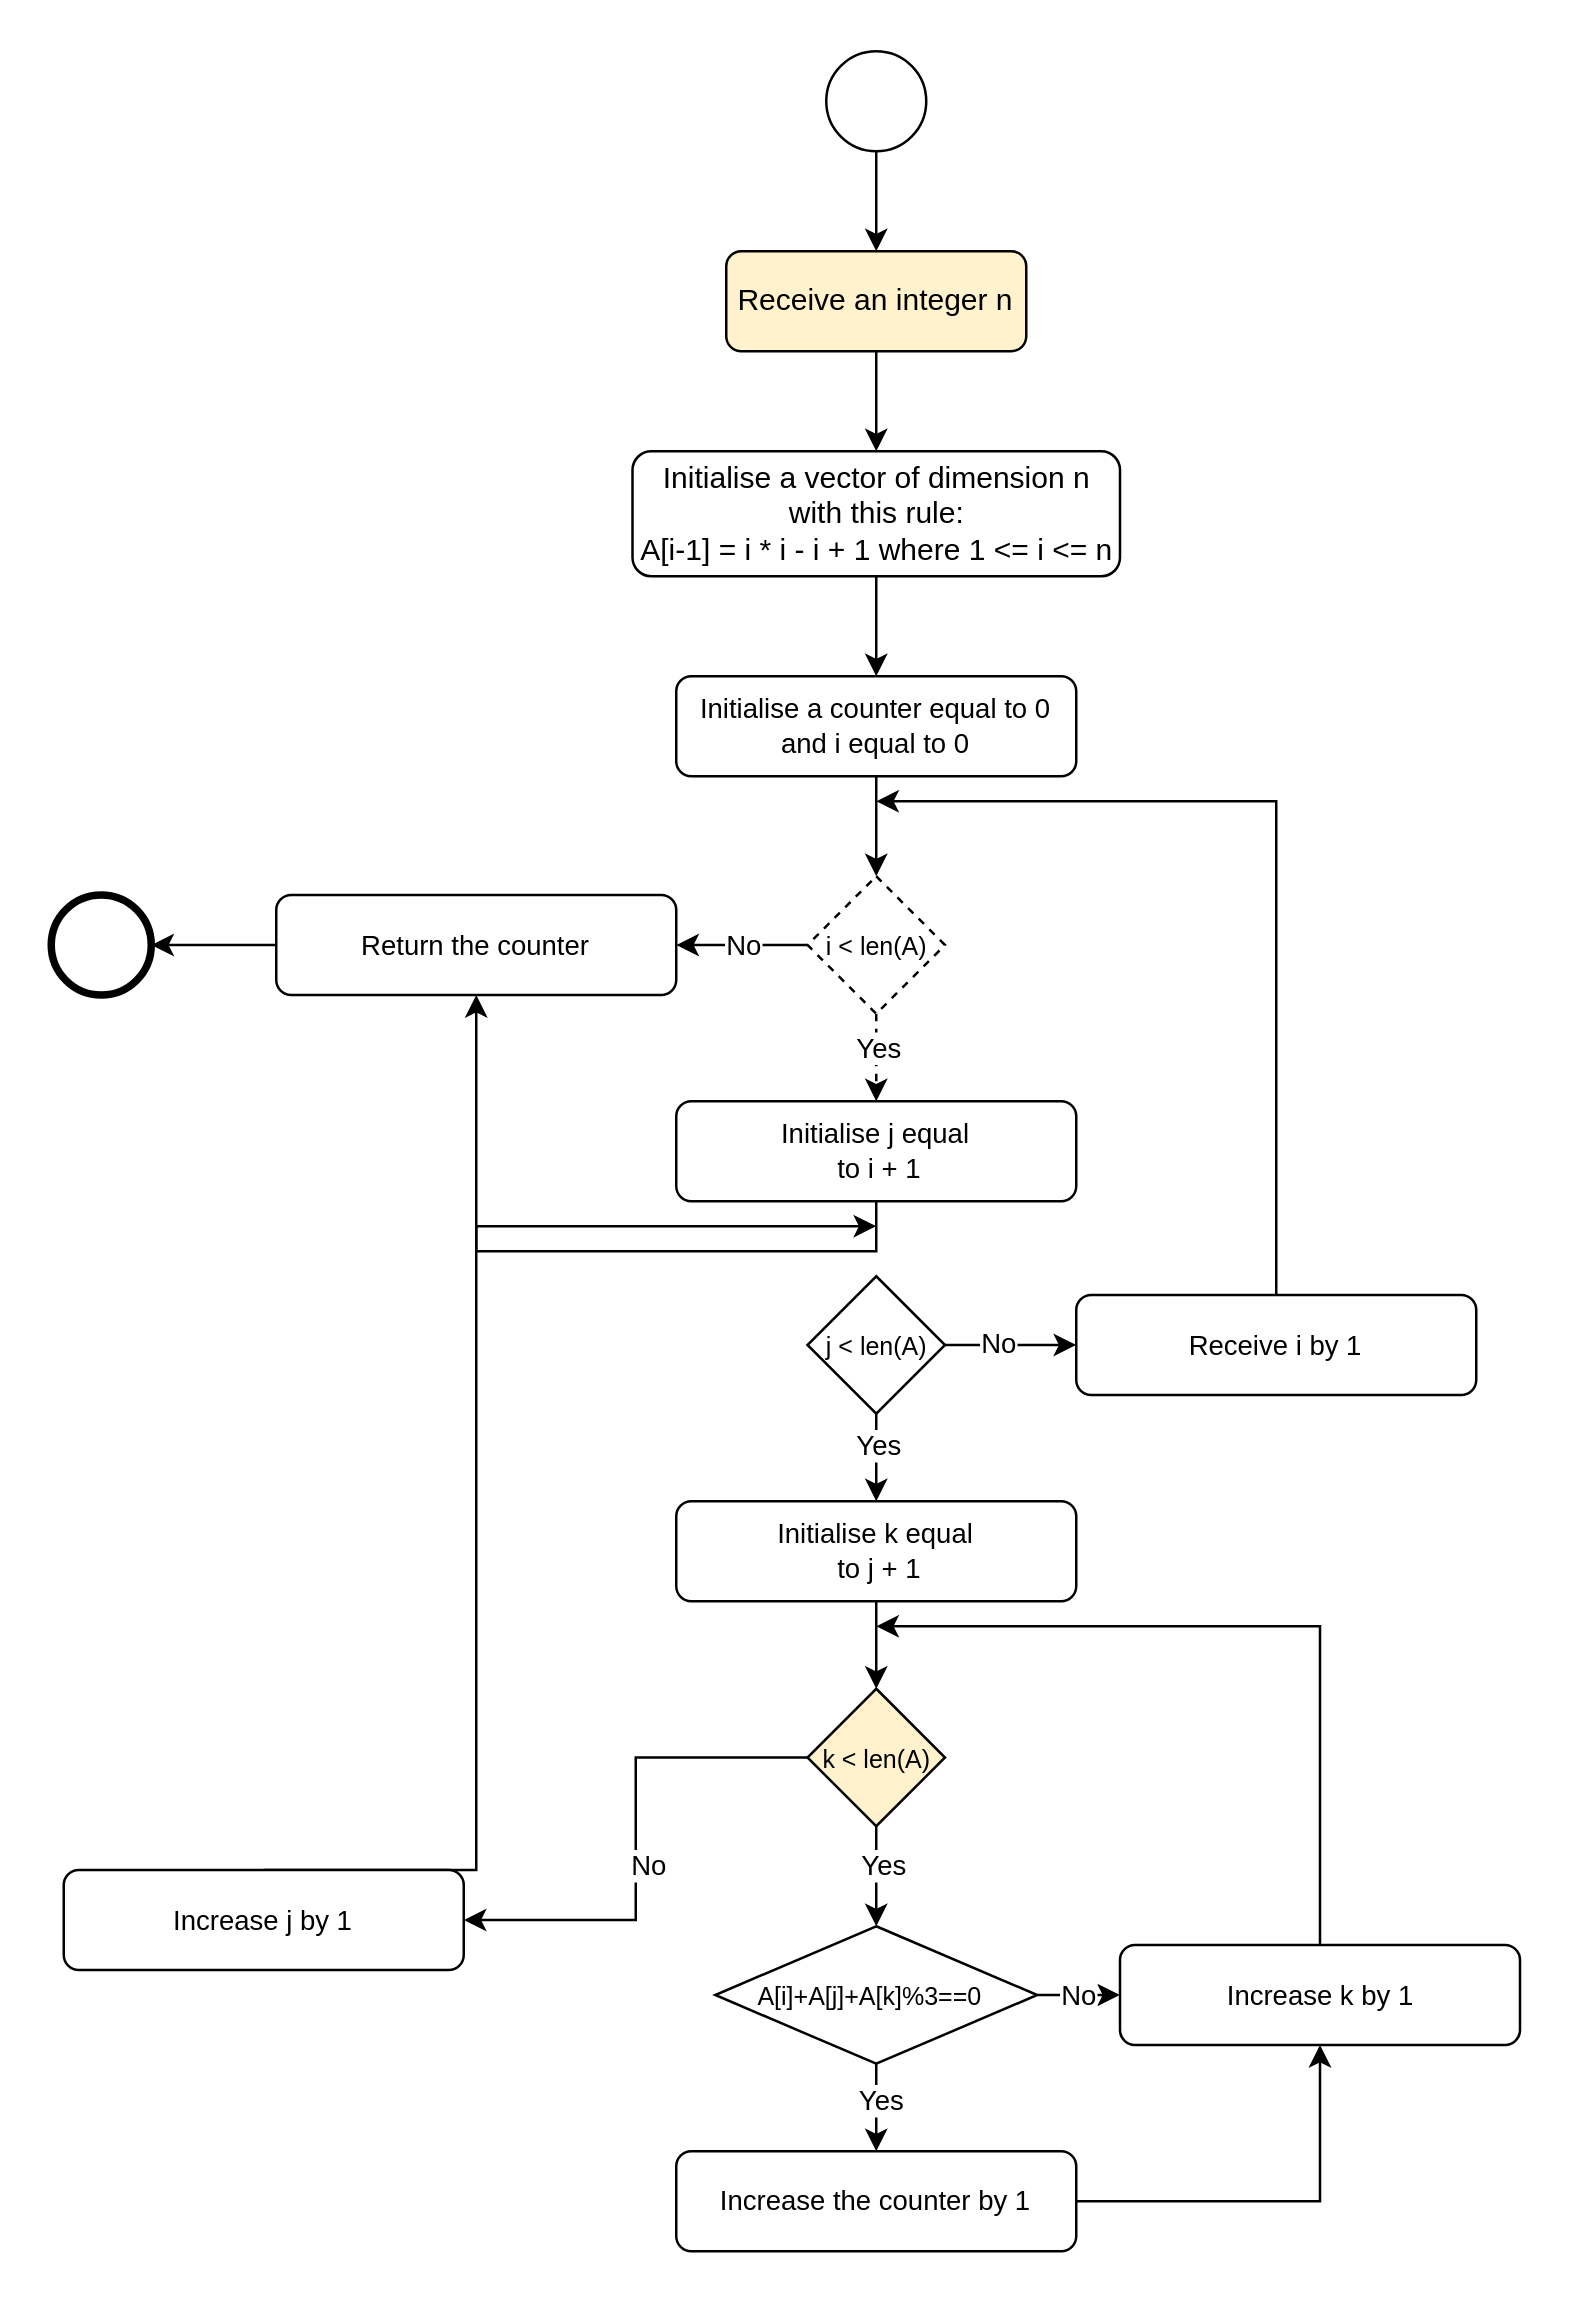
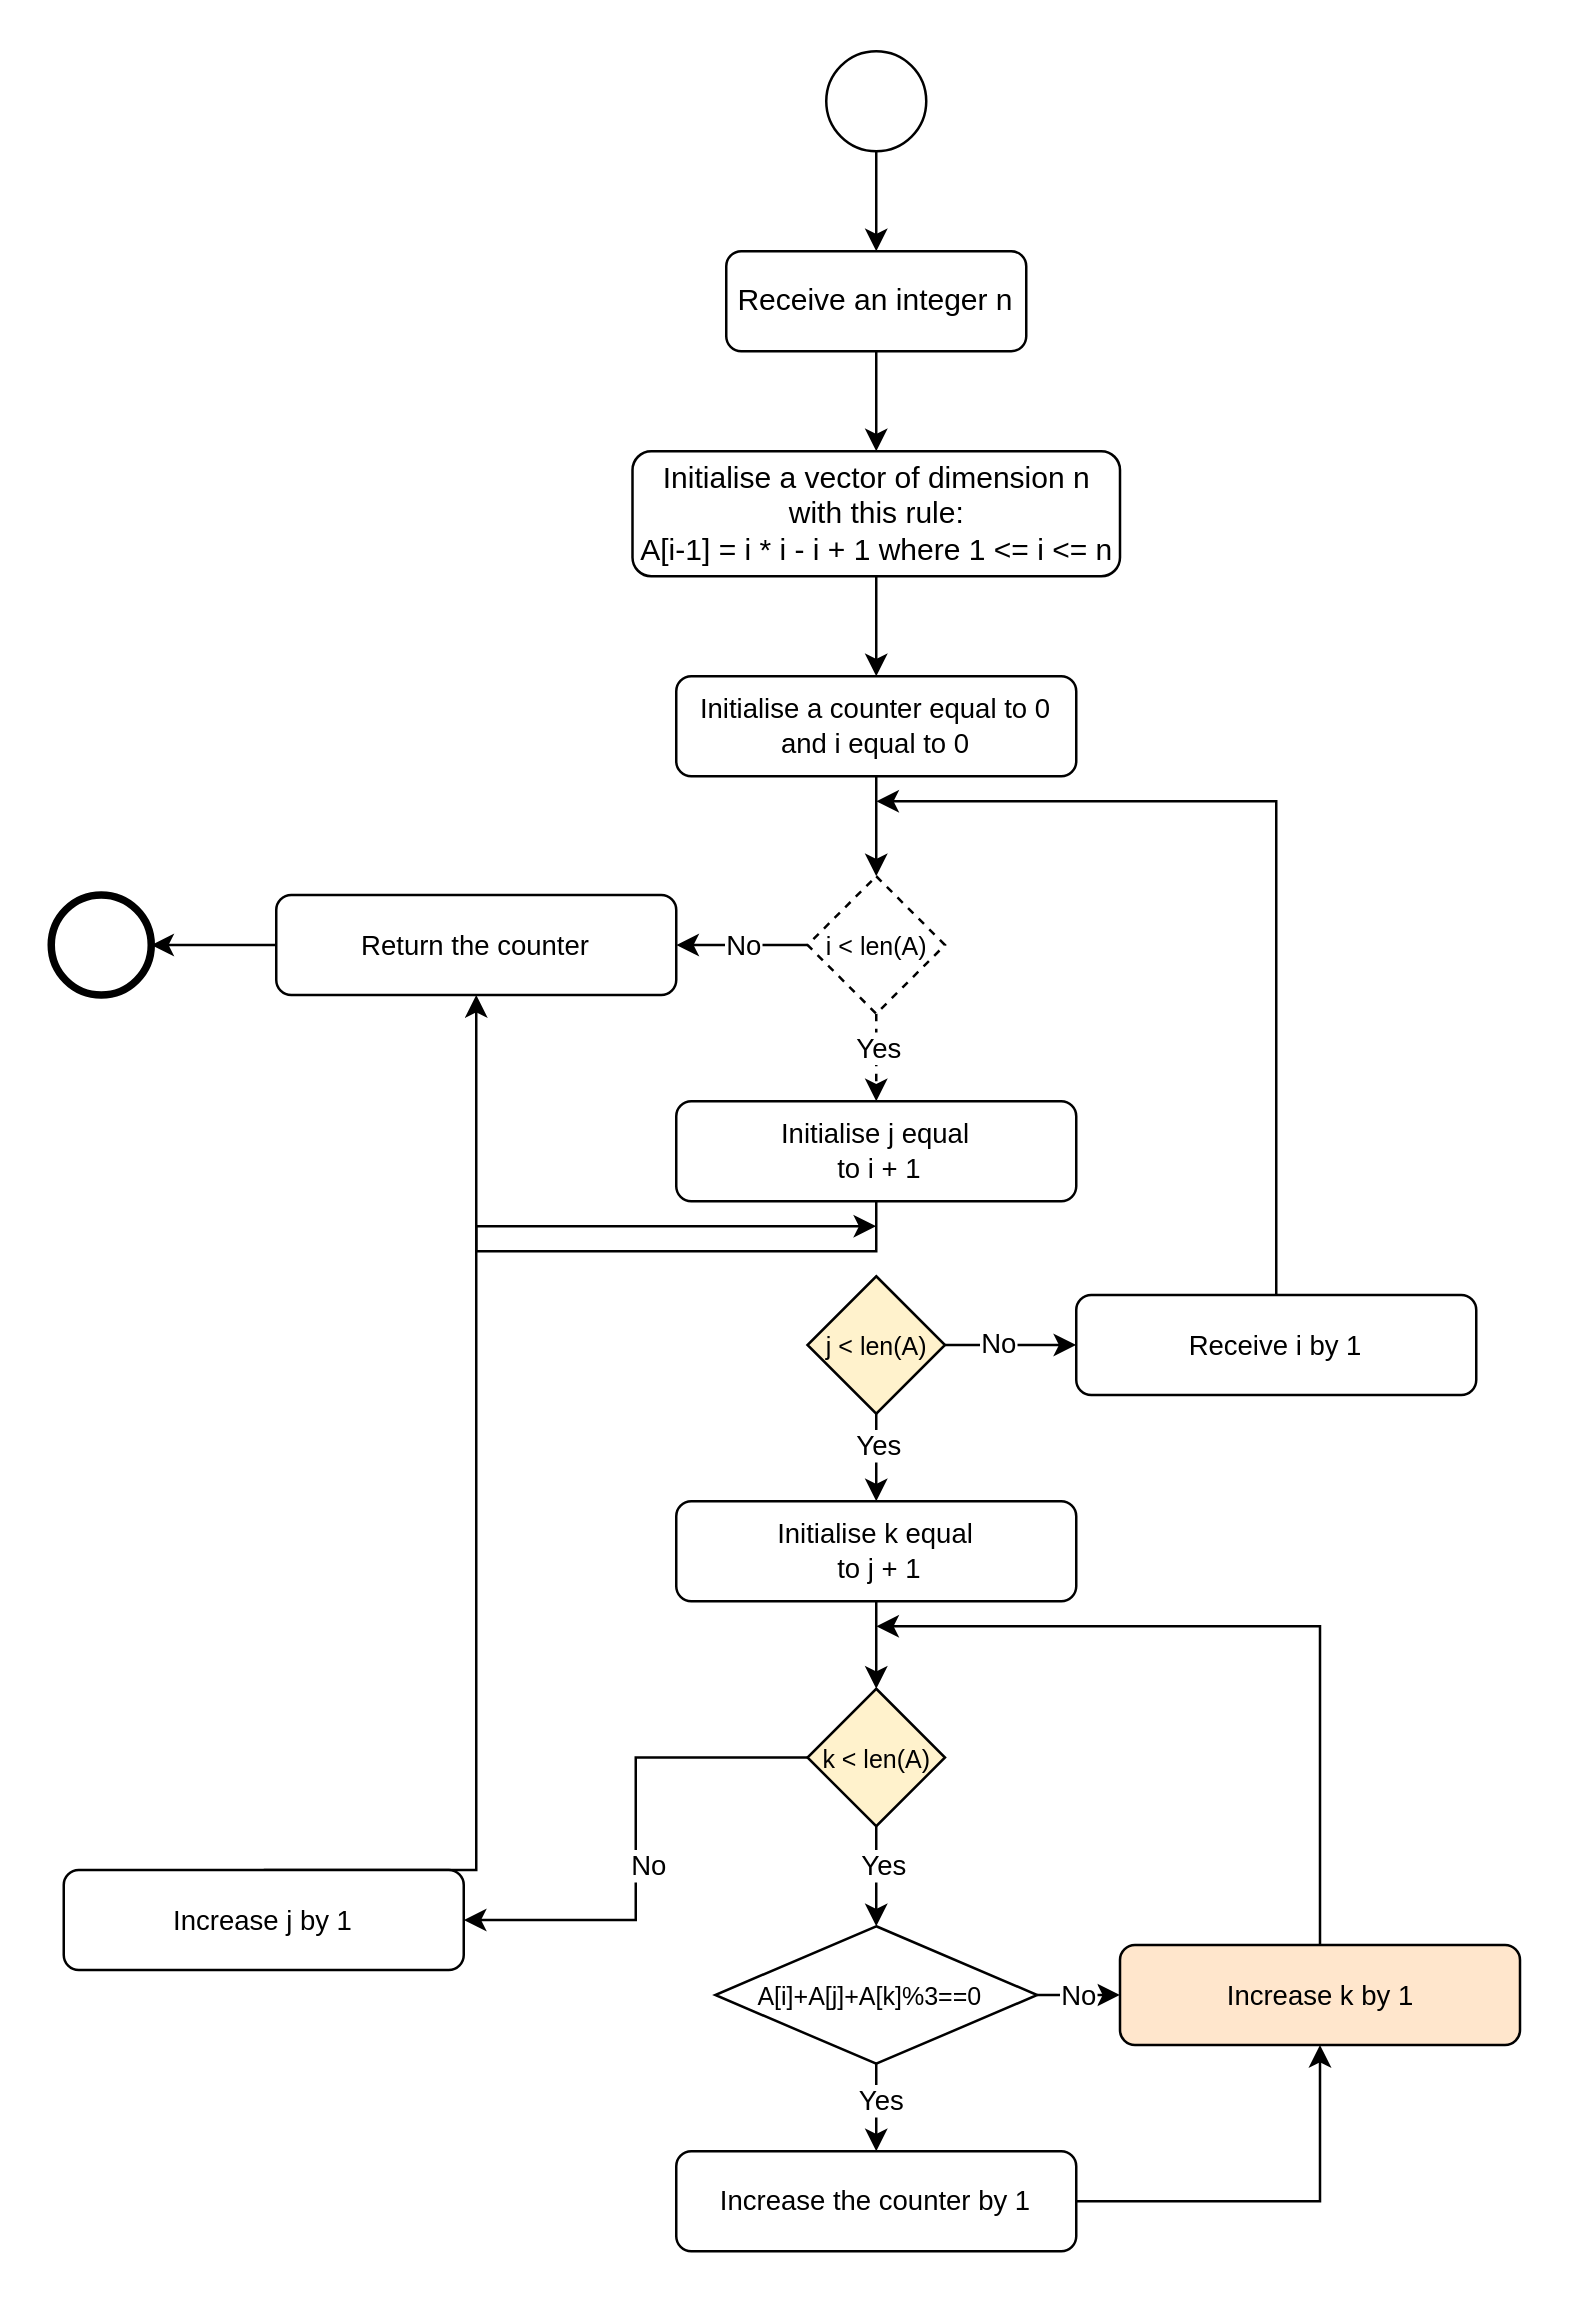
(876, 301) -> (876, 301)
(876, 1345) -> (876, 1345)
(1320, 1995) -> (1320, 1995)
